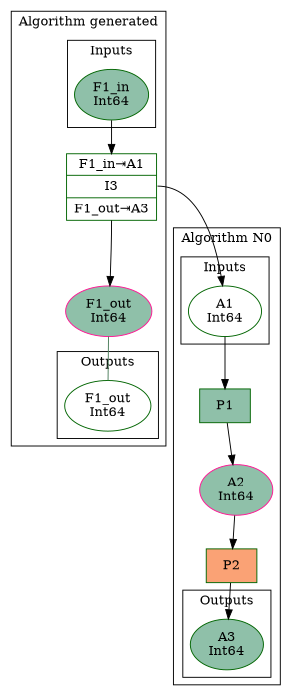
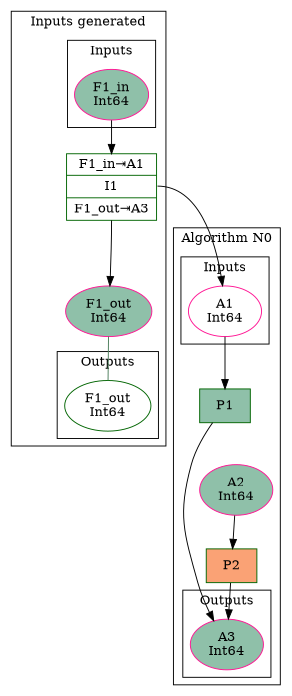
(89, 22) -> (89, 22)
(112, 95) -> (112, 95)
(112, 186) -> (112, 186)
(225, 311) -> (225, 311)
(229, 439) -> (184, 516)
(227, 645) -> (227, 645)
